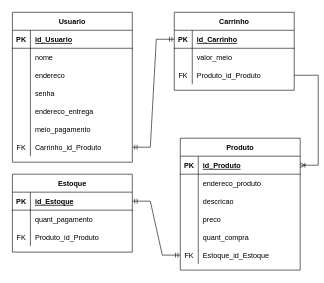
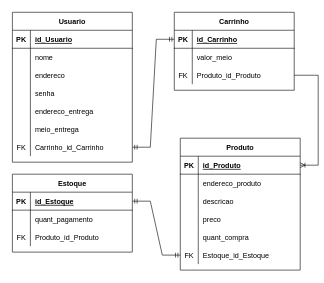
(62, 130) -> (58, 130)
(71, 148) -> (72, 148)
